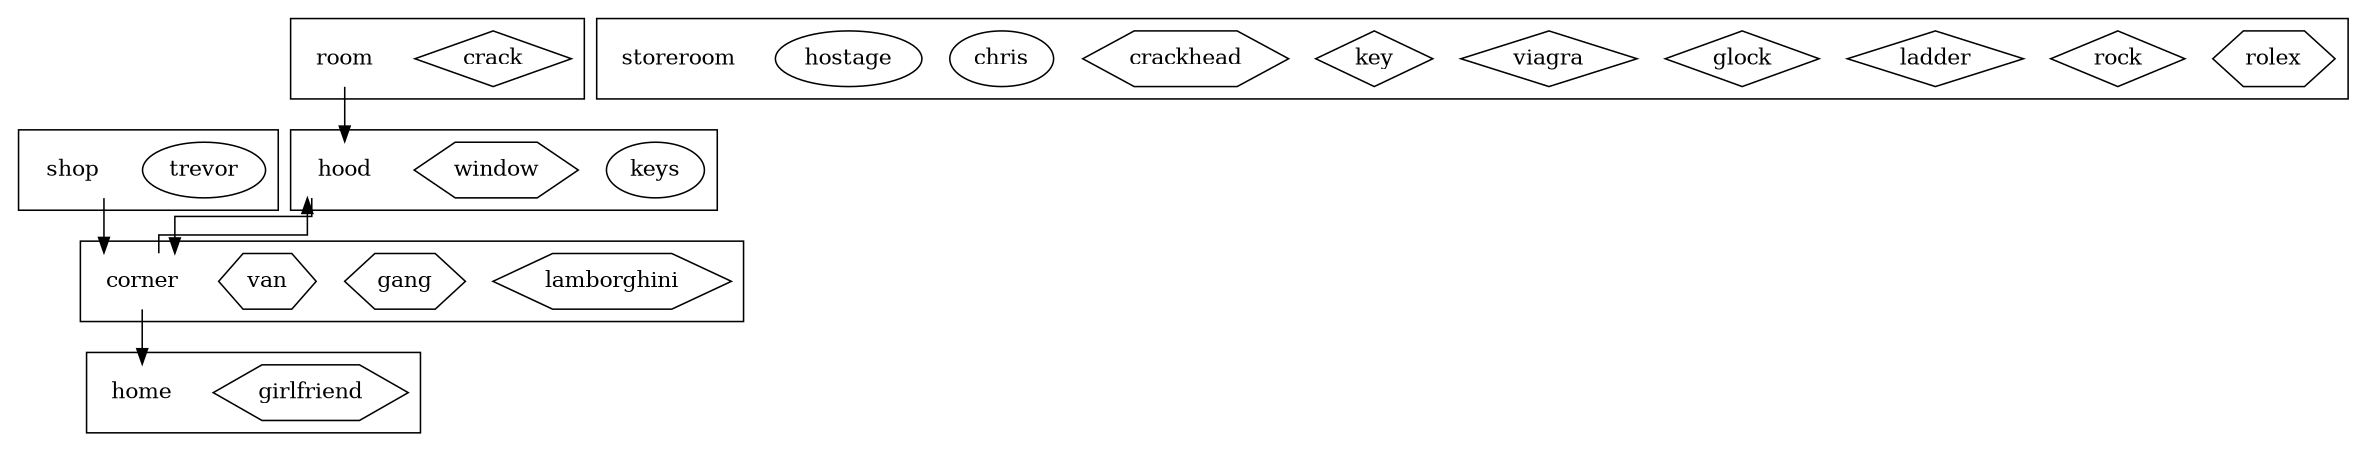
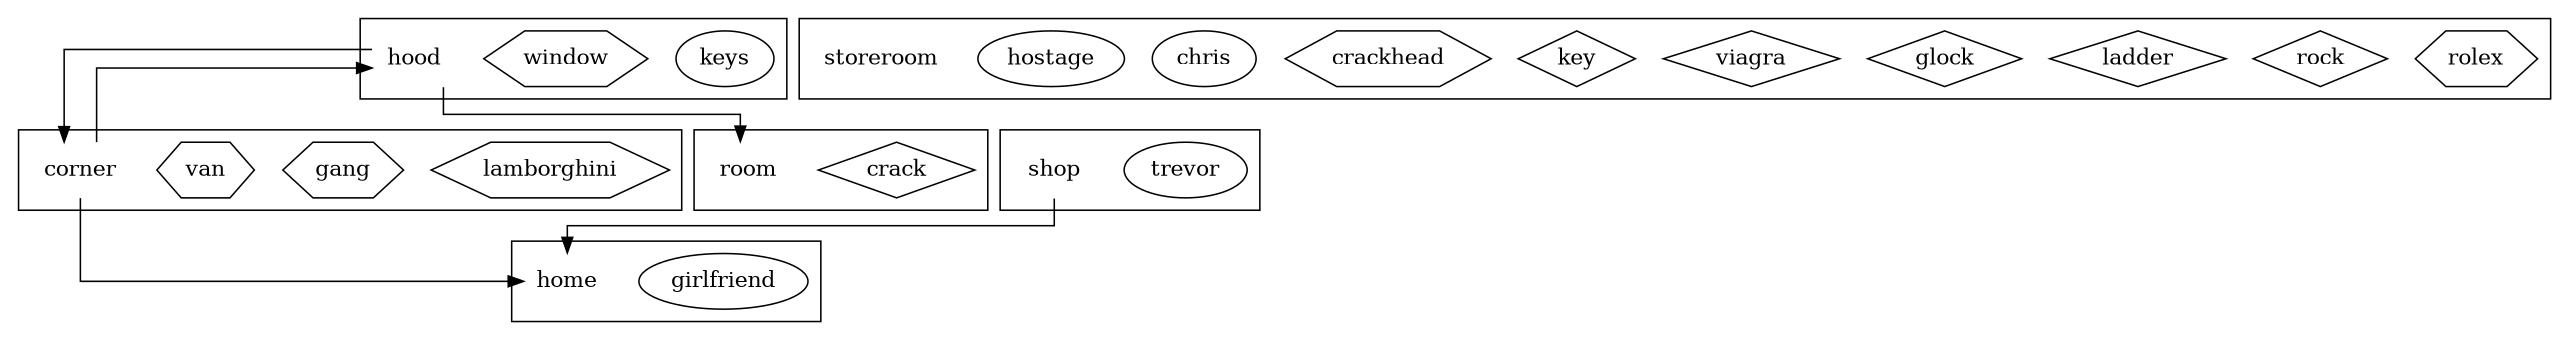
(345, 108) -> (584, 114)
(104, 220) -> (819, 226)
(311, 393) -> (723, 281)
